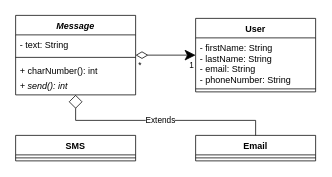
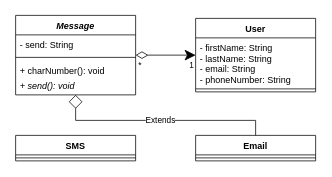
(50, 45) -> (50, 45)
(63, 71) -> (65, 71)
(48, 86) -> (50, 86)
